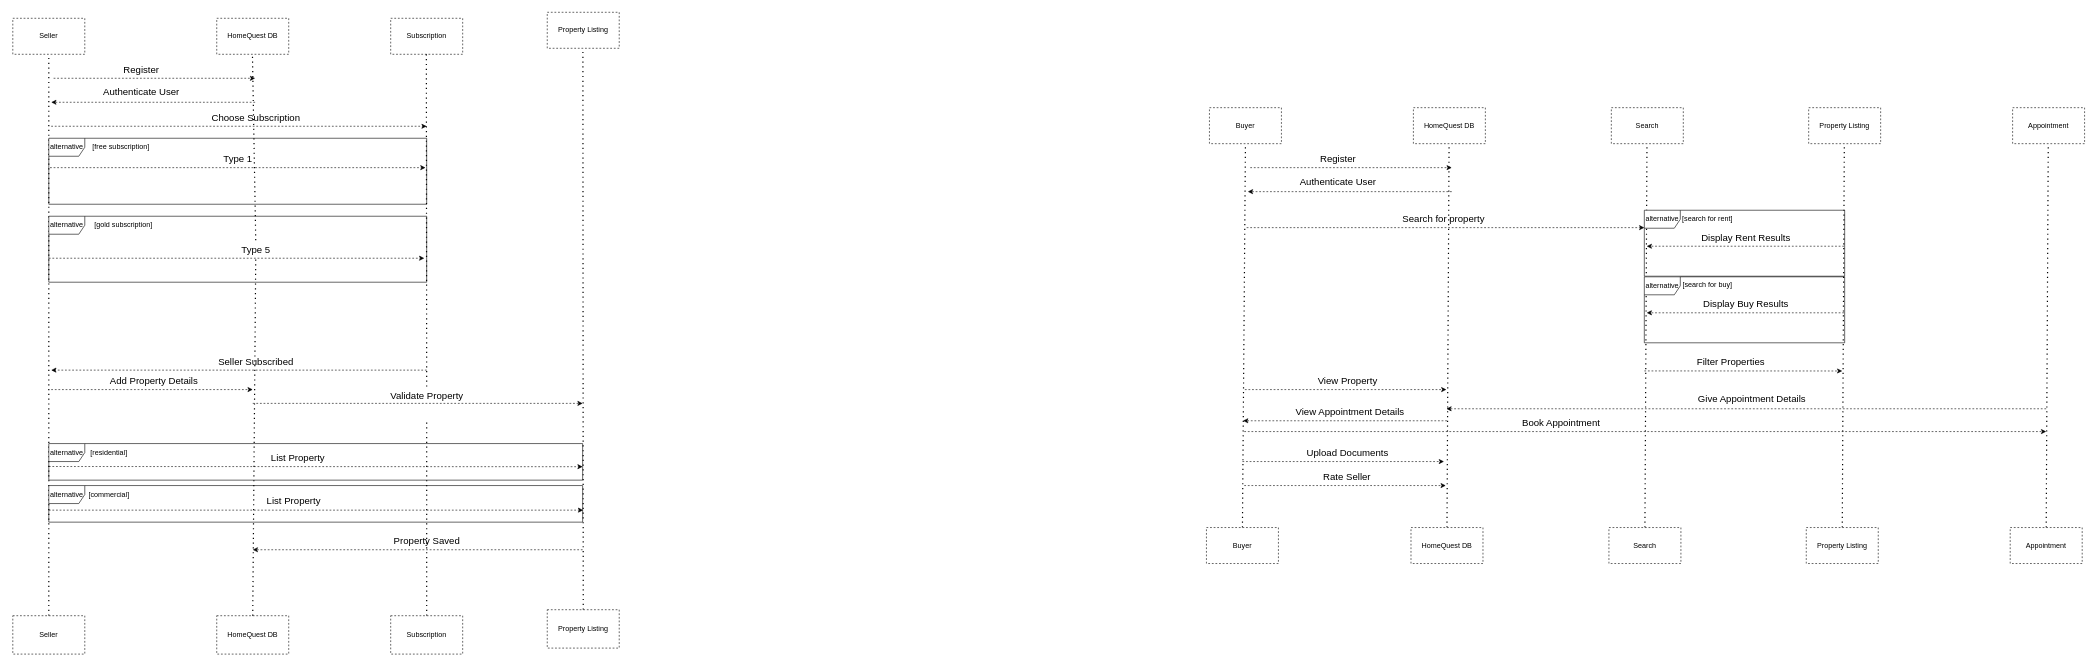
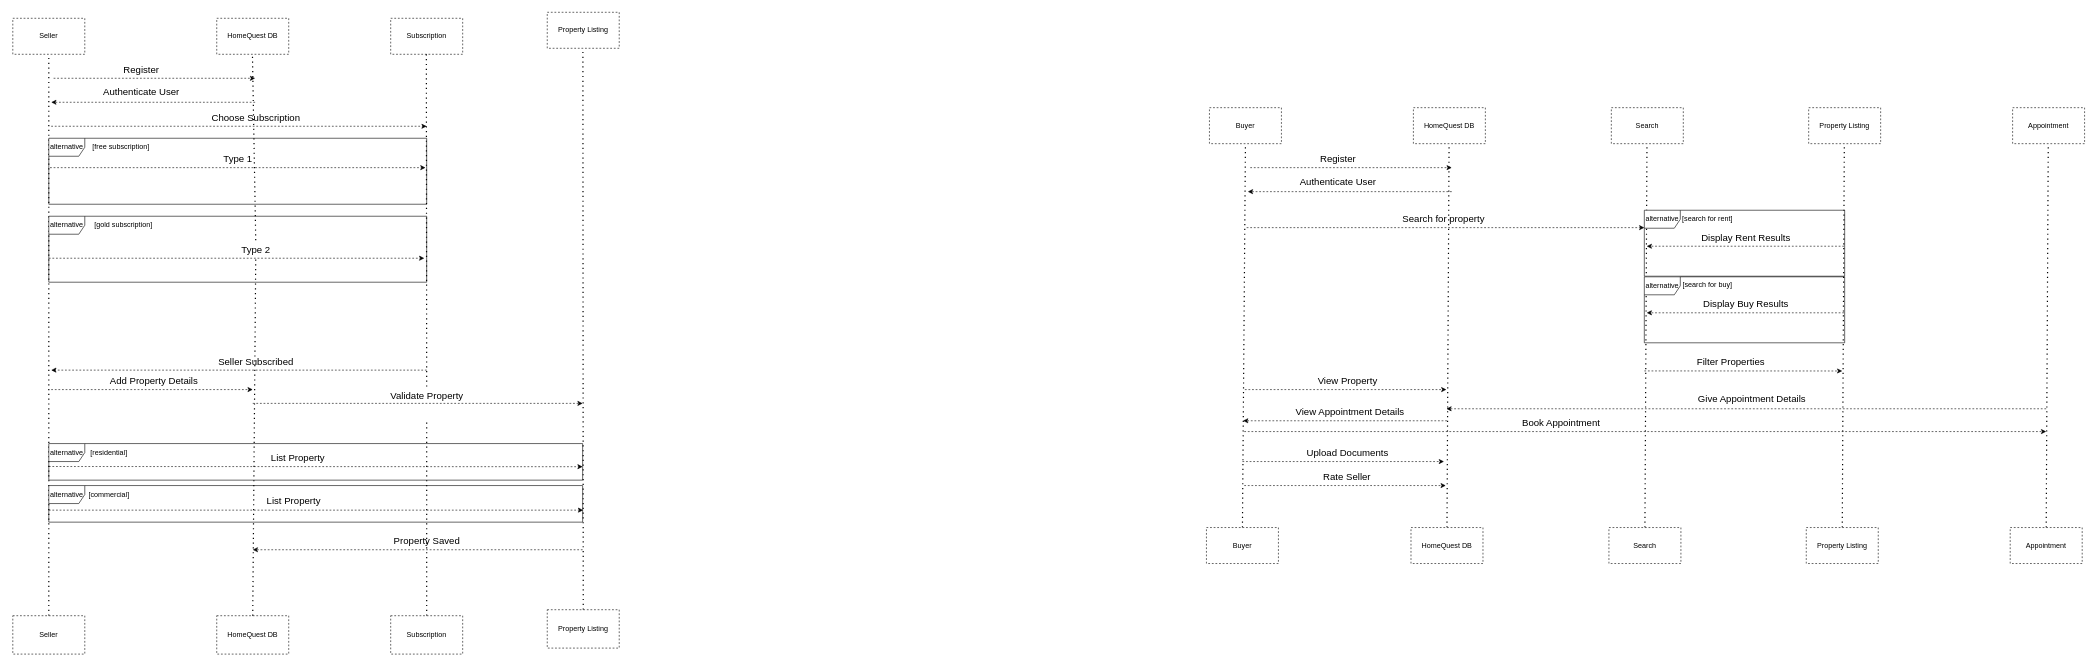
(256, 249) -> (256, 249)
